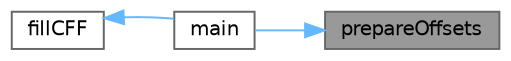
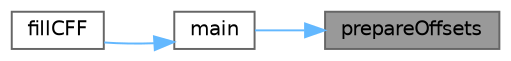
(149, 17) -> (129, 44)
